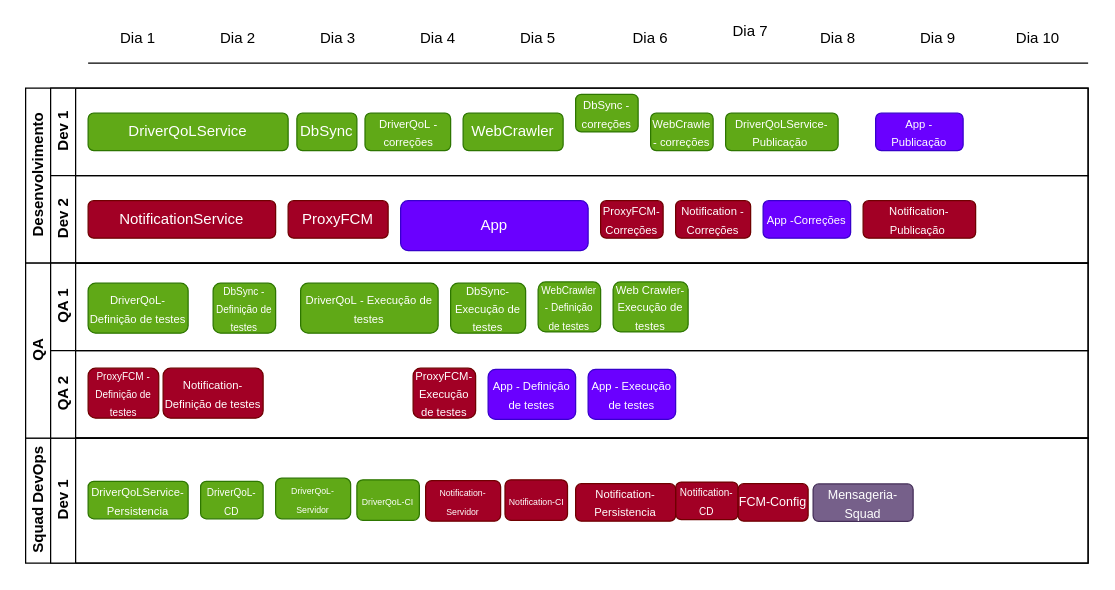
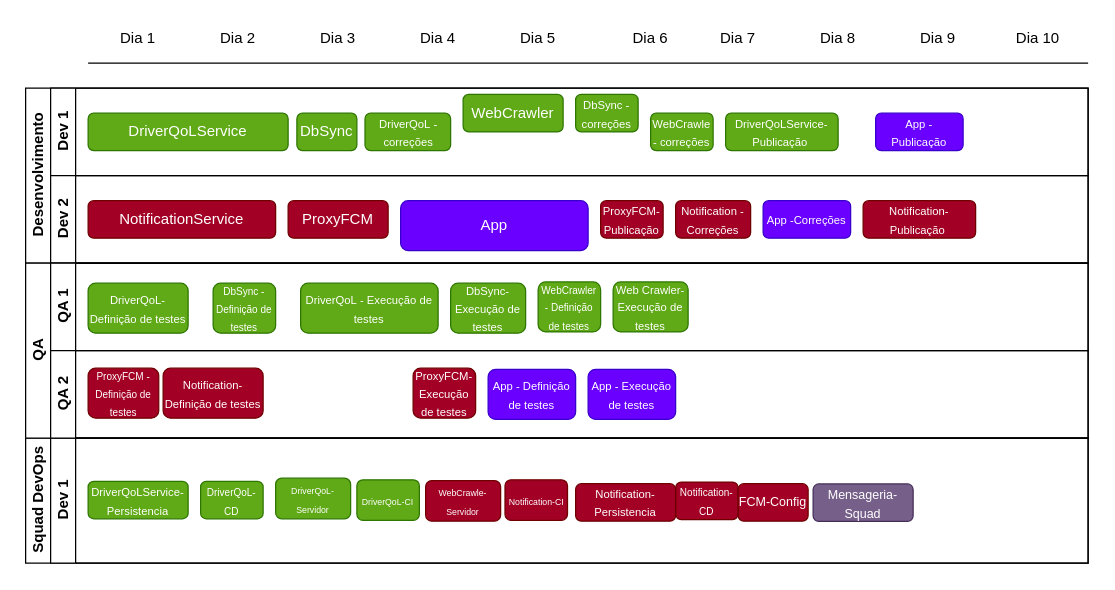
(751, 32) -> (738, 38)
(513, 132) -> (513, 113)
(632, 219) -> (632, 219)
(463, 501) -> (463, 501)
